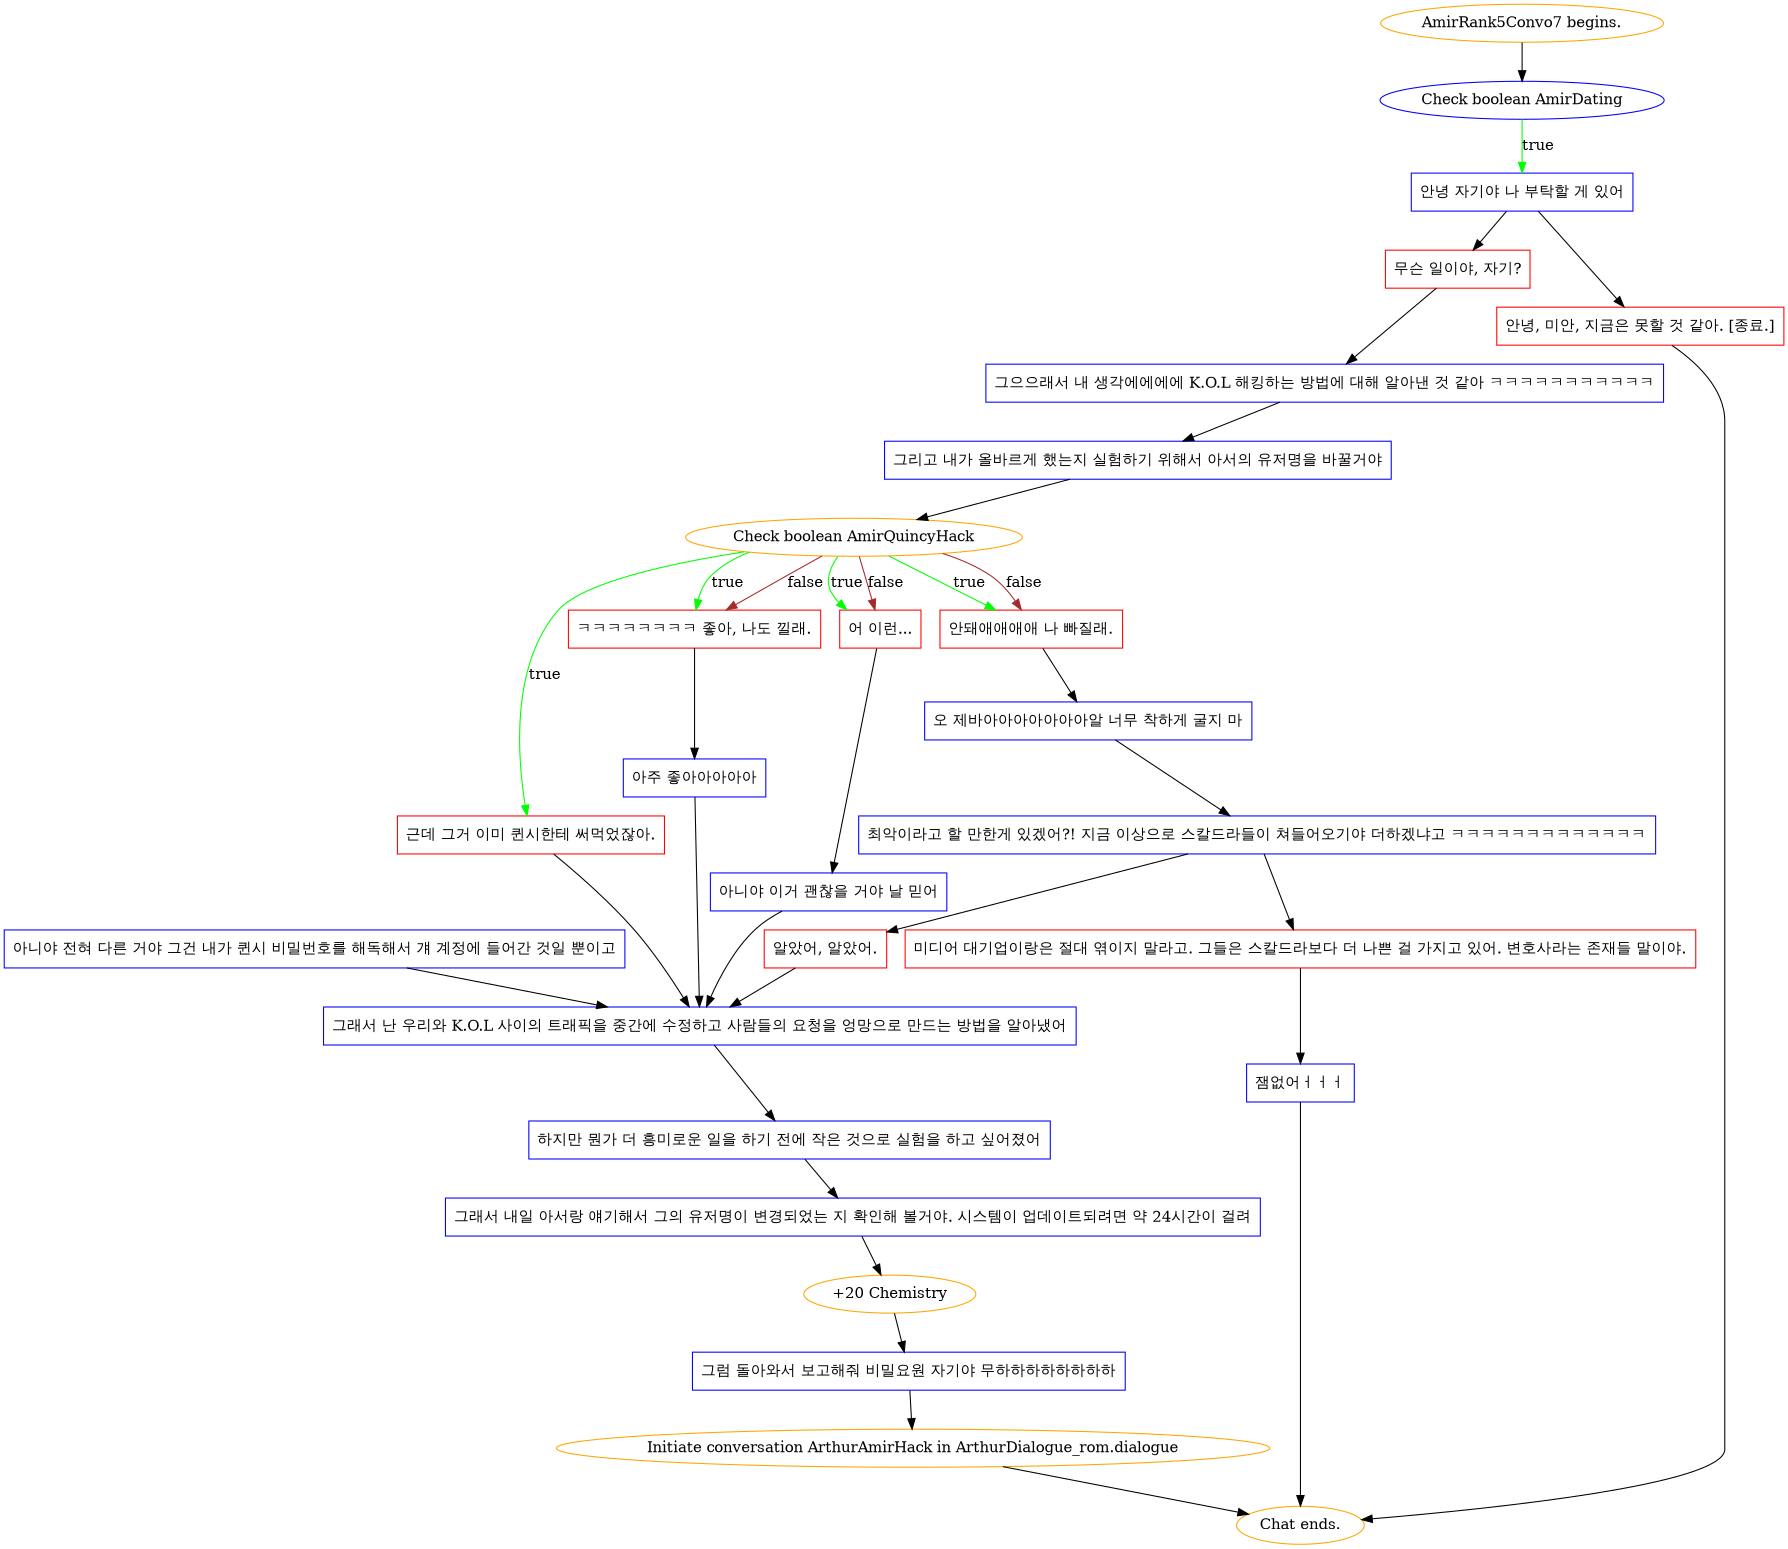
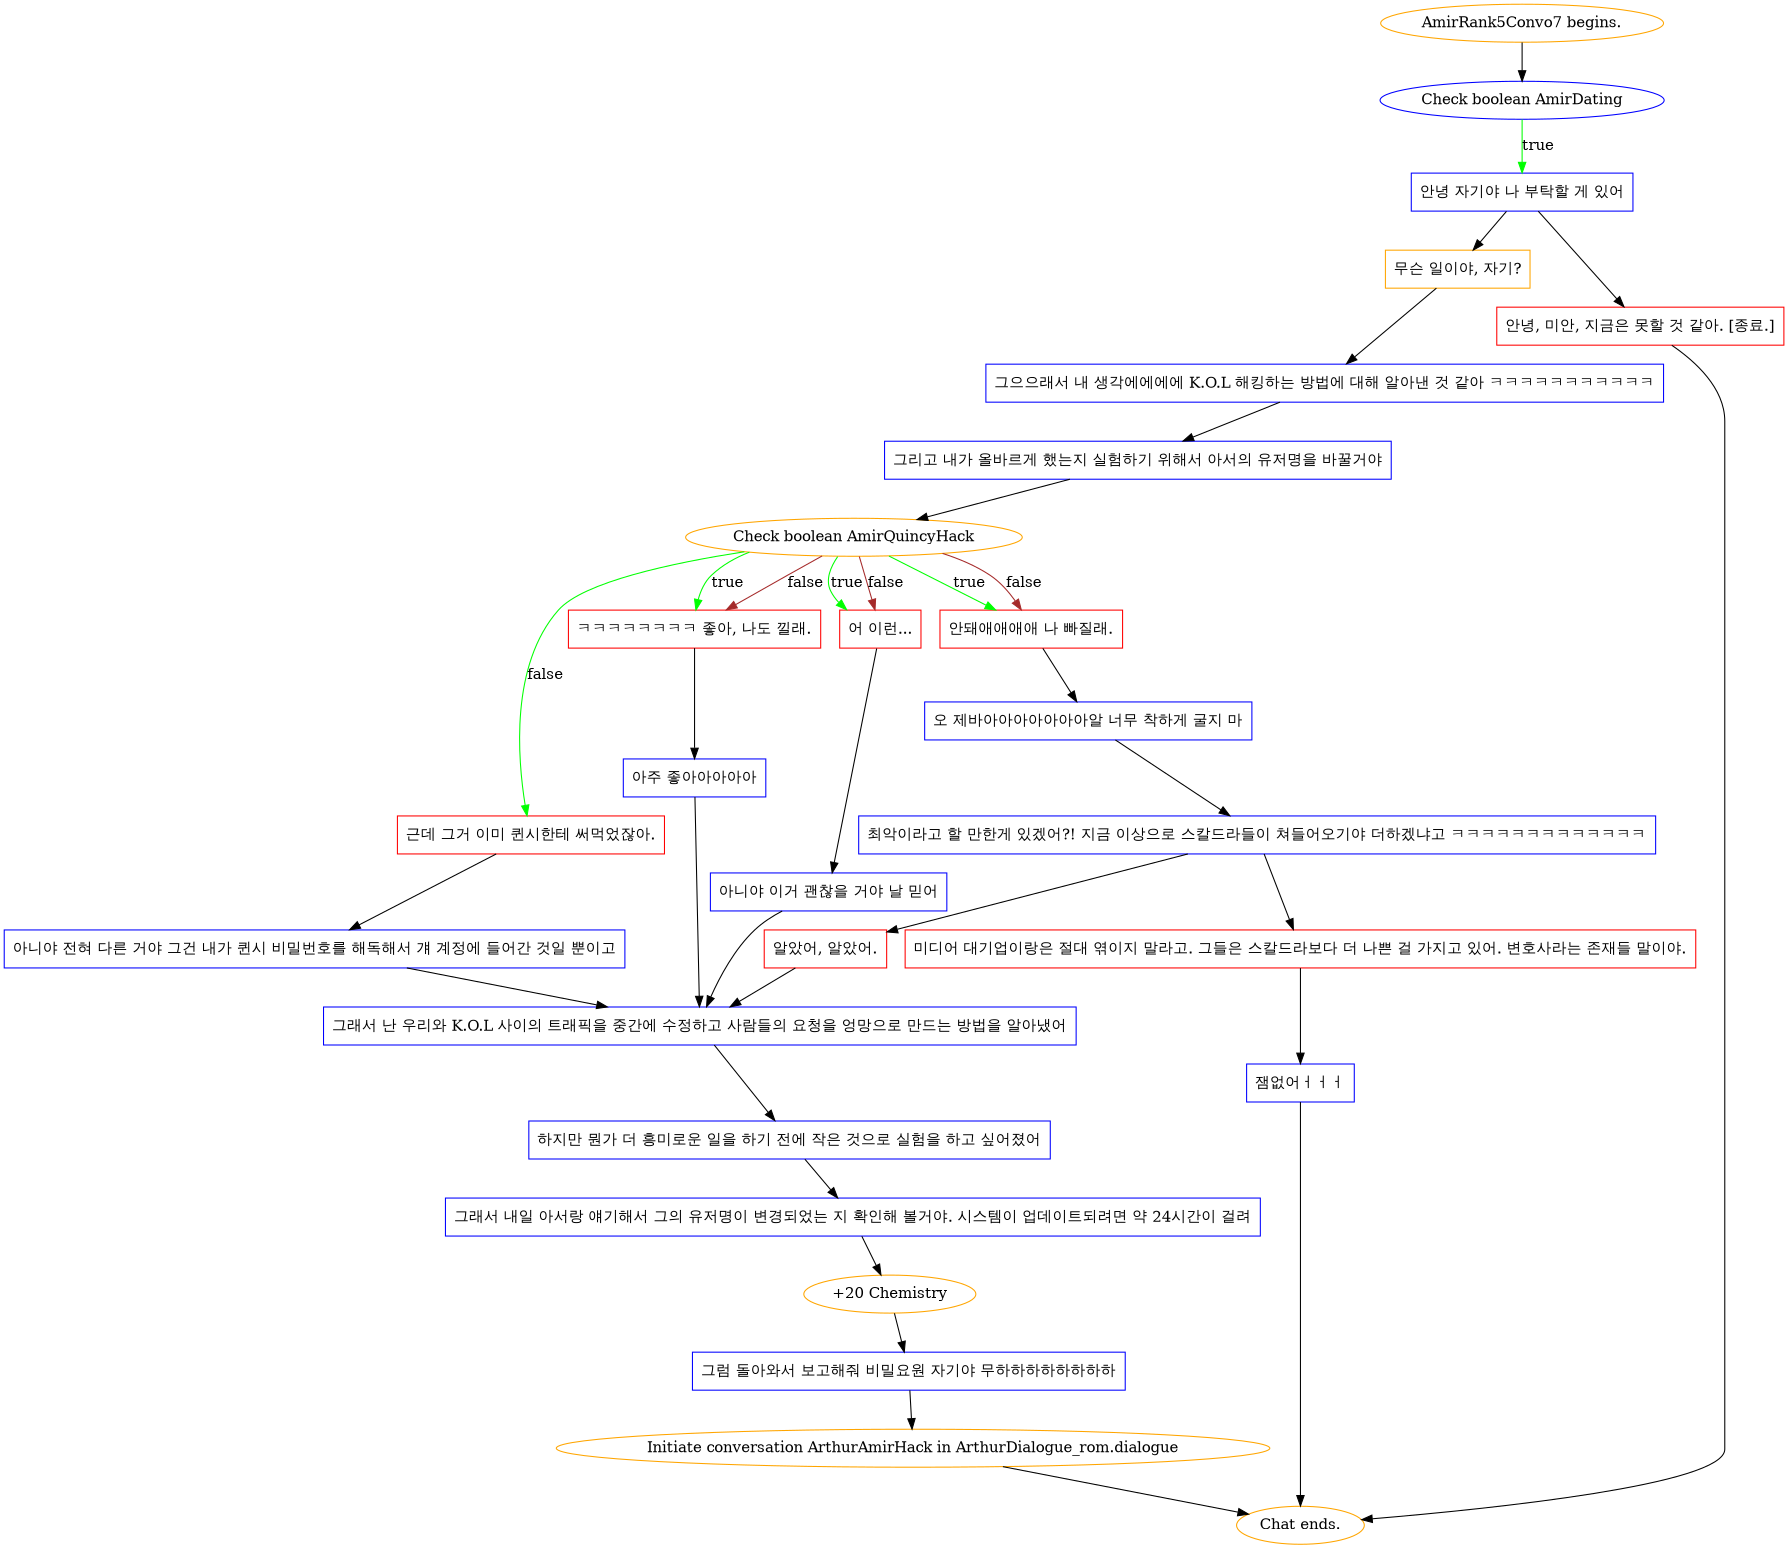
(1458, 269) -> (1458, 269)
(545, 675) -> (545, 675)
(625, 920) -> (428, 889)
